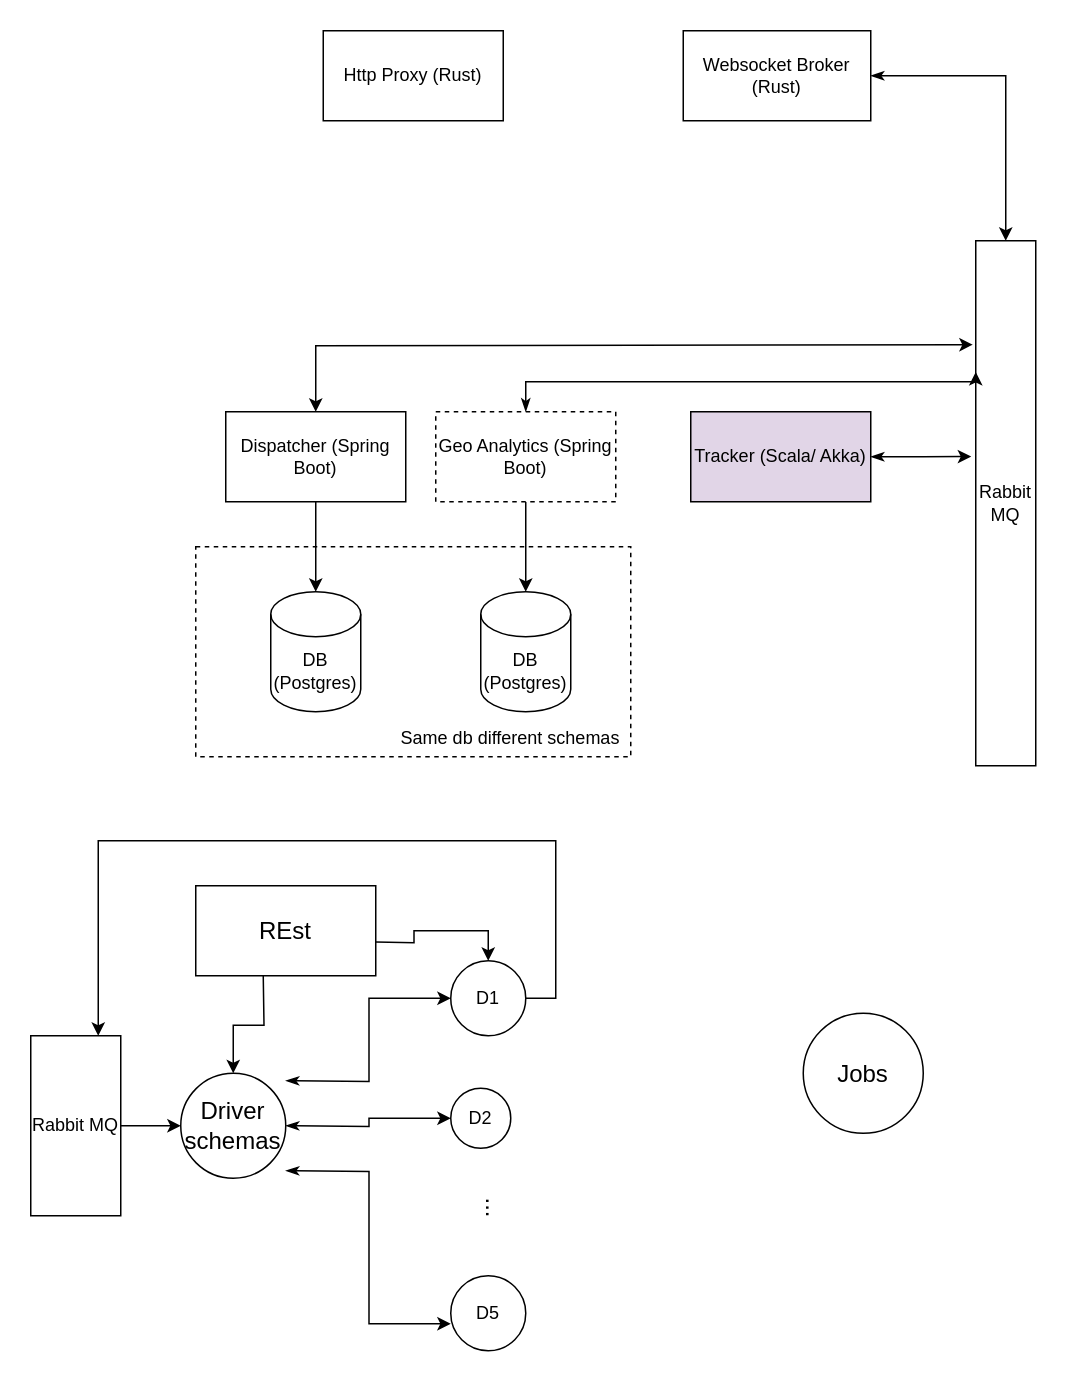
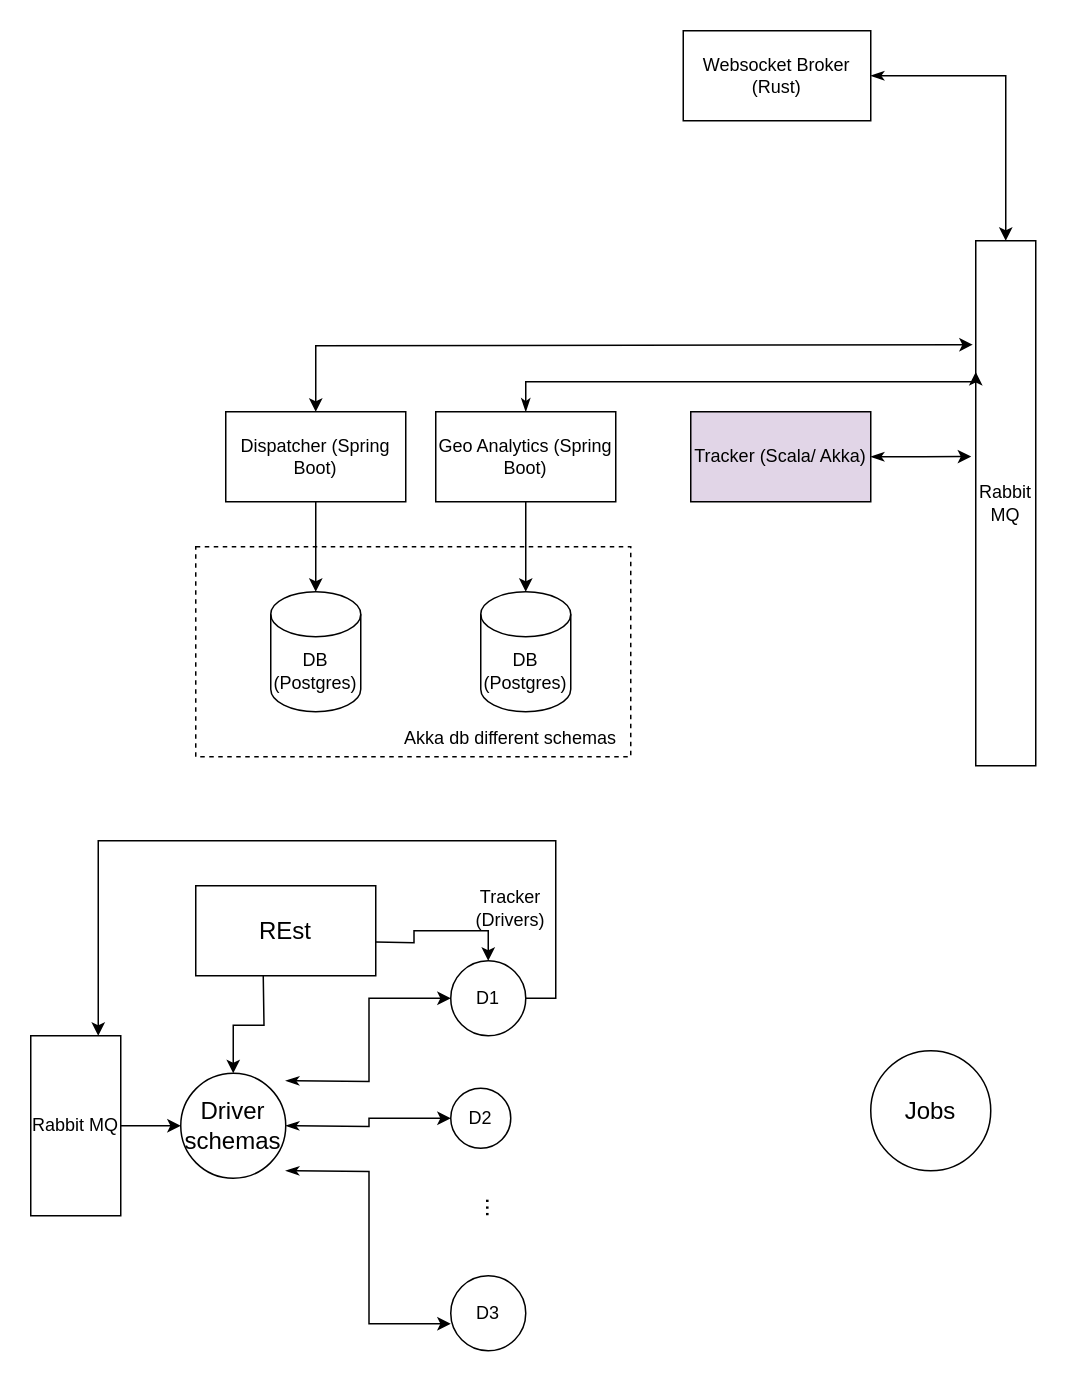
(413, 76) -> none
(526, 457) -> (526, 457)
(511, 749) -> (511, 749)
none -> (511, 908)
(863, 1073) -> (931, 1111)
(488, 1313) -> (488, 1313)
